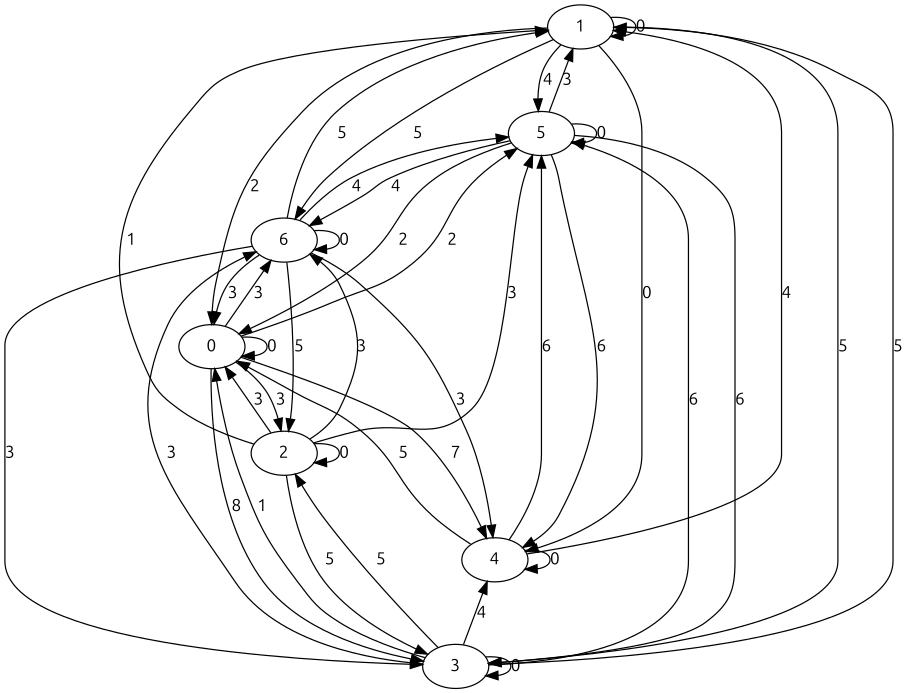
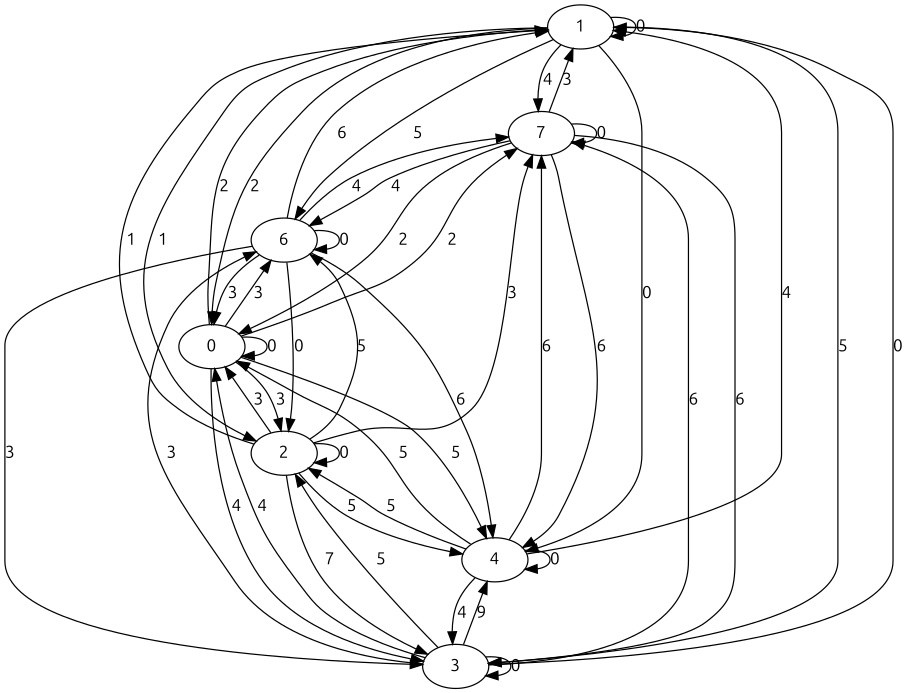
none -> (285, 89)
none -> (212, 129)
(342, 134) -> (342, 134)
(541, 134) -> (541, 134)
(300, 347) -> (300, 347)
(362, 347) -> (362, 347)
(899, 347) -> (899, 347)
(461, 400) -> (461, 400)
(456, 453) -> (456, 453)
(237, 507) -> (237, 507)
(263, 507) -> (263, 507)
none -> (390, 518)
none -> (367, 526)
(330, 560) -> (330, 560)
none -> (458, 602)
(482, 613) -> (482, 613)
